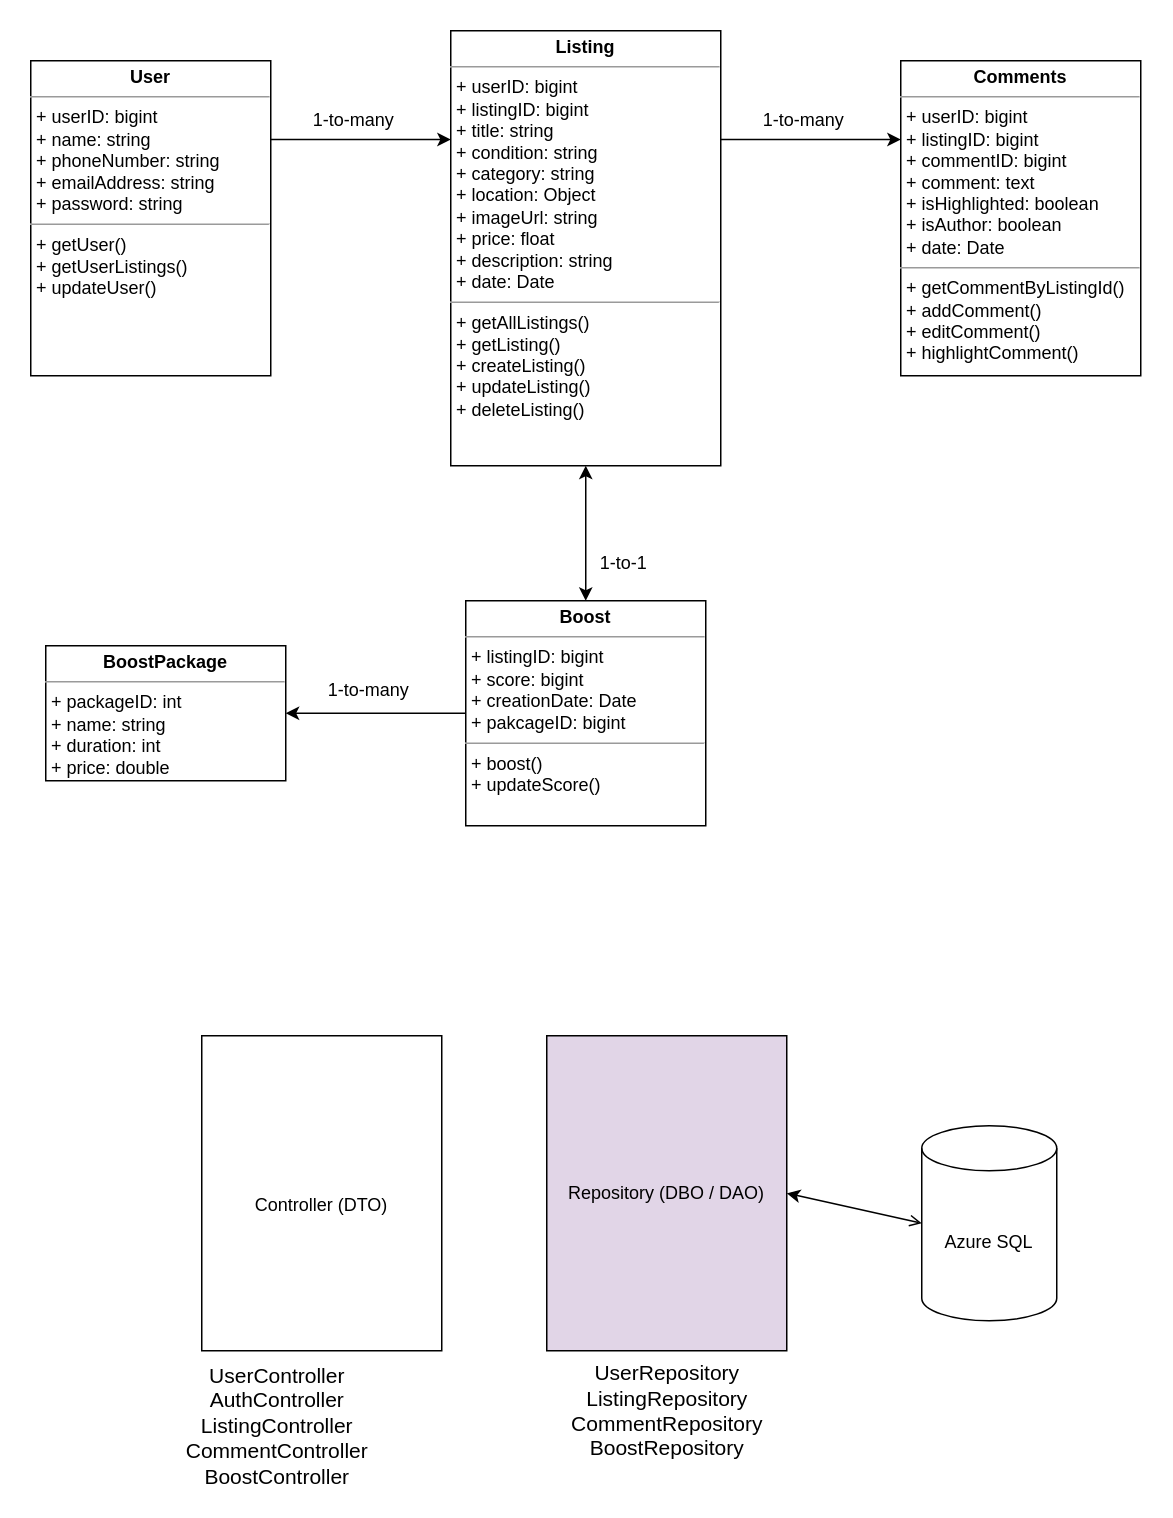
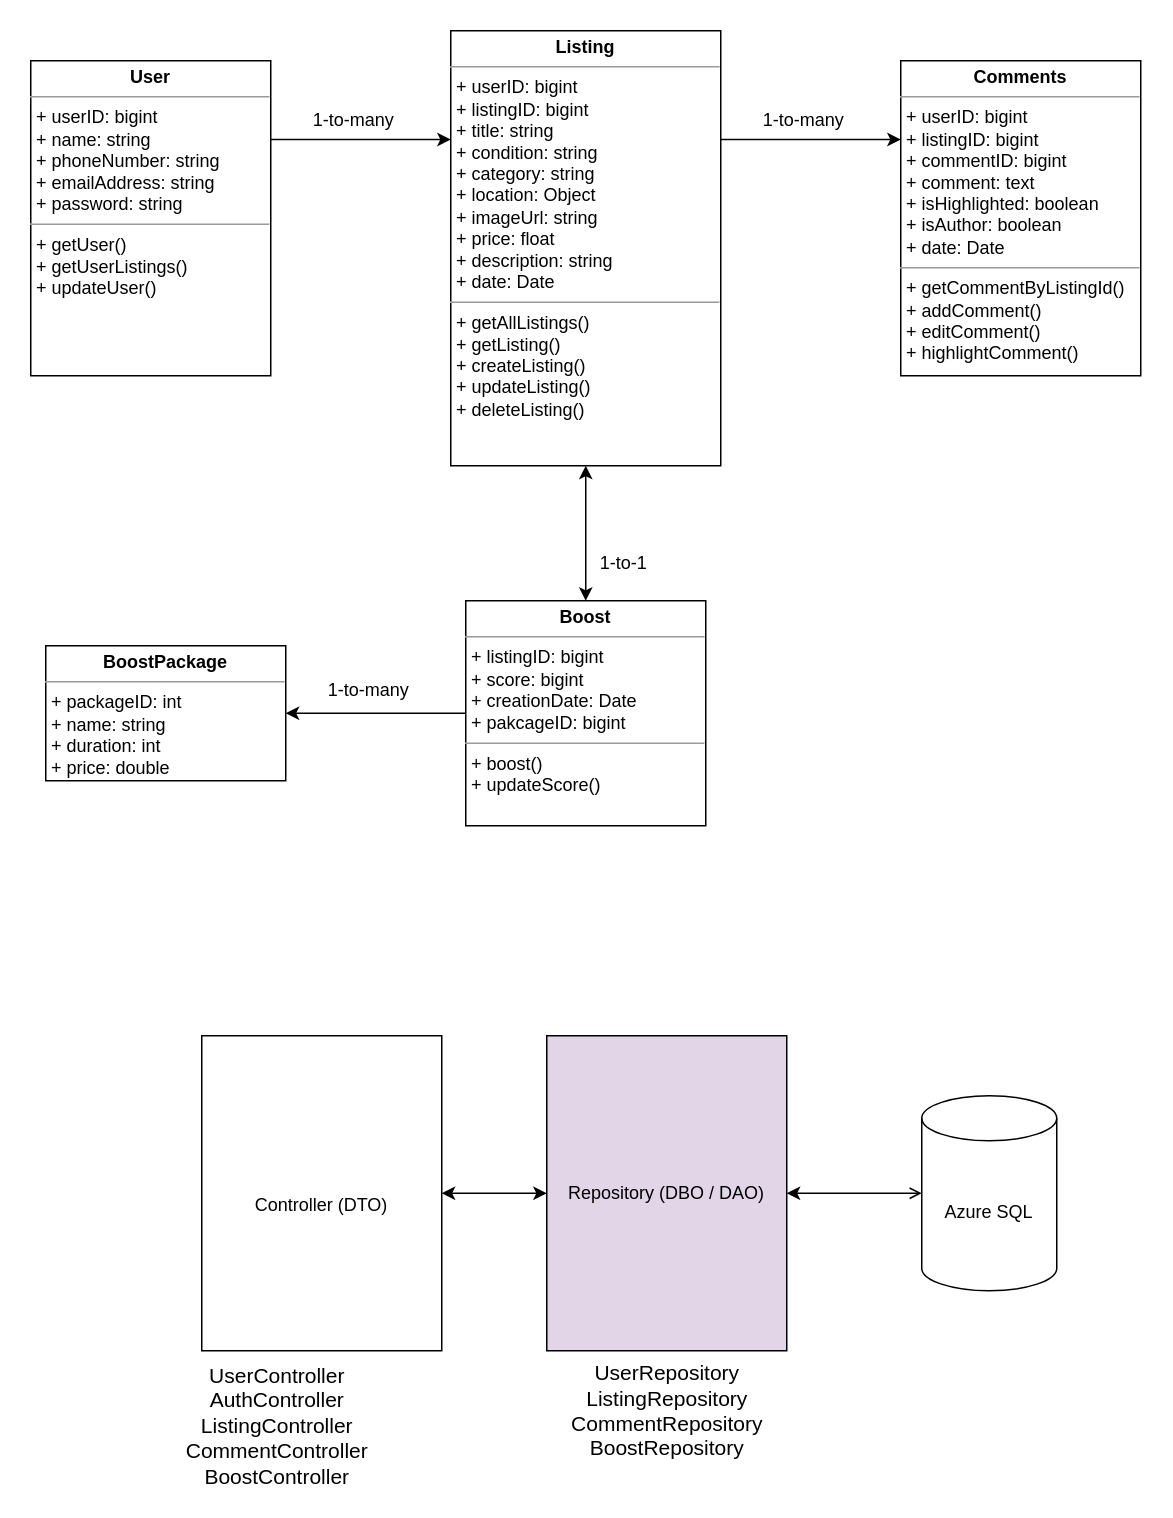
none -> (494, 1193)
(989, 1223) -> (989, 1193)
